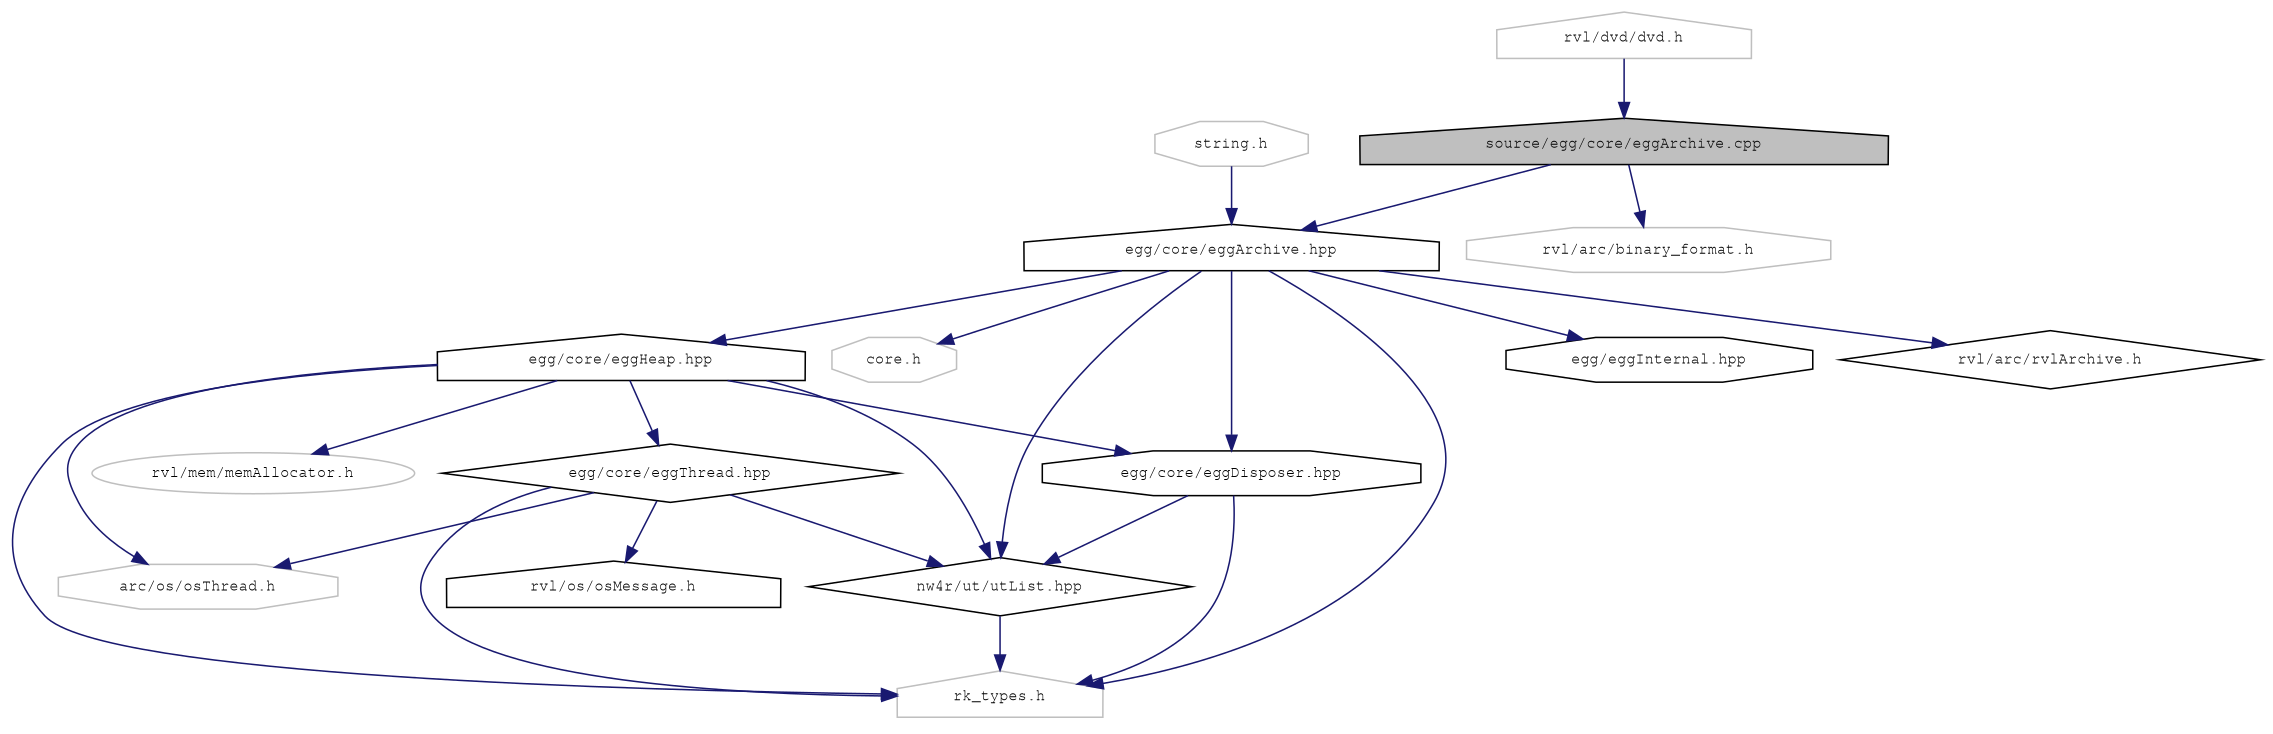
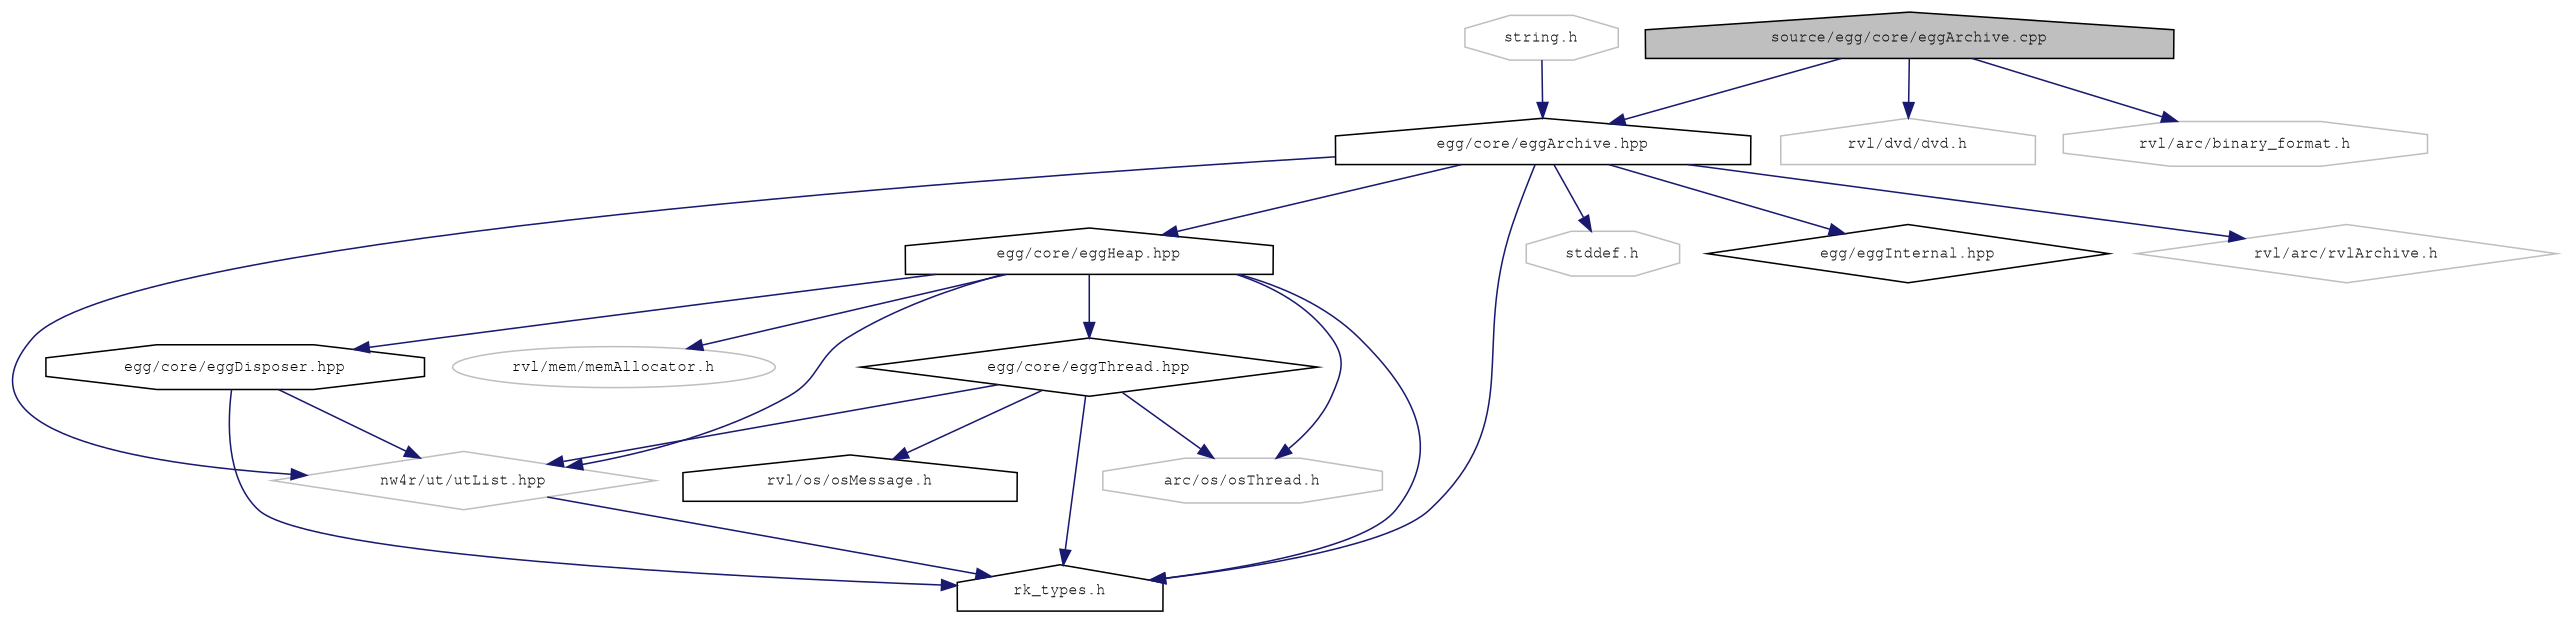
(1624, 81) -> (1909, 81)
(1232, 353) -> none
(894, 360) -> (1603, 254)
(1659, 360) -> (1908, 254)
(2050, 360) -> (2347, 254)
(1000, 587) -> (464, 481)
(1000, 697) -> (1060, 590)
